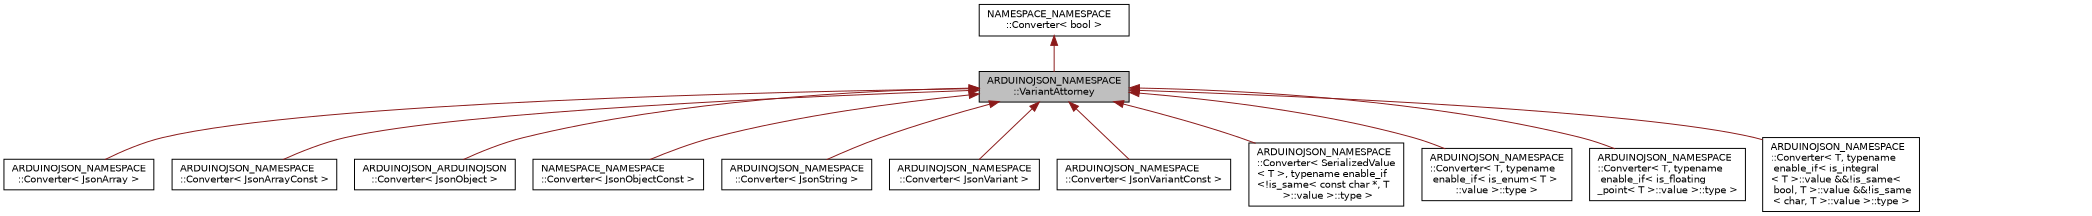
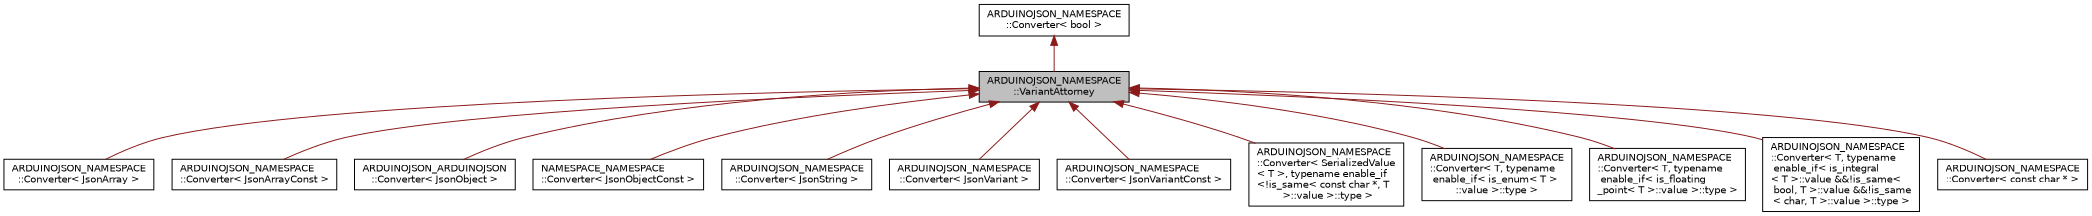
(1054, 20) -> (1054, 20)
none -> (2013, 175)
